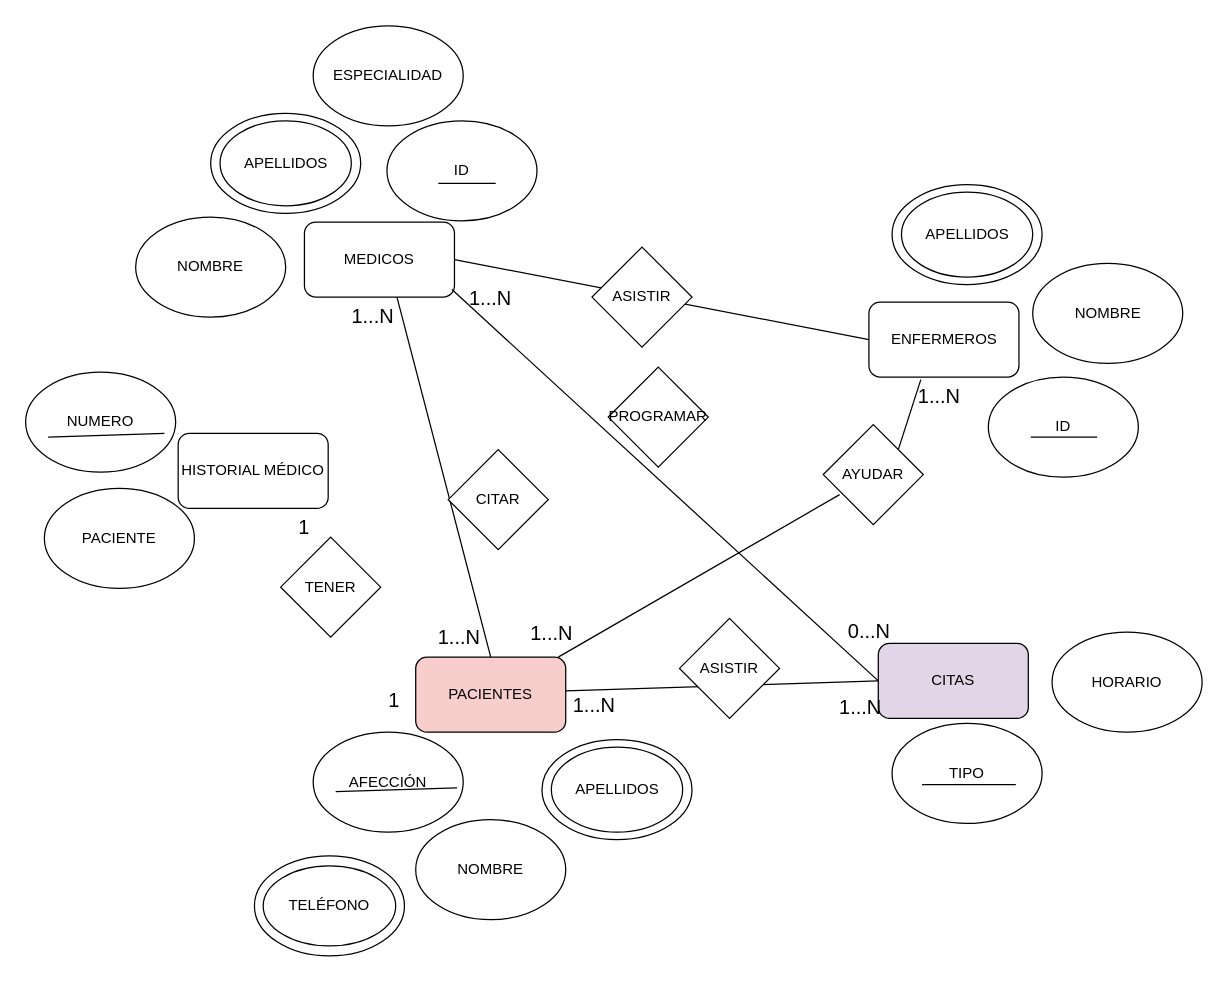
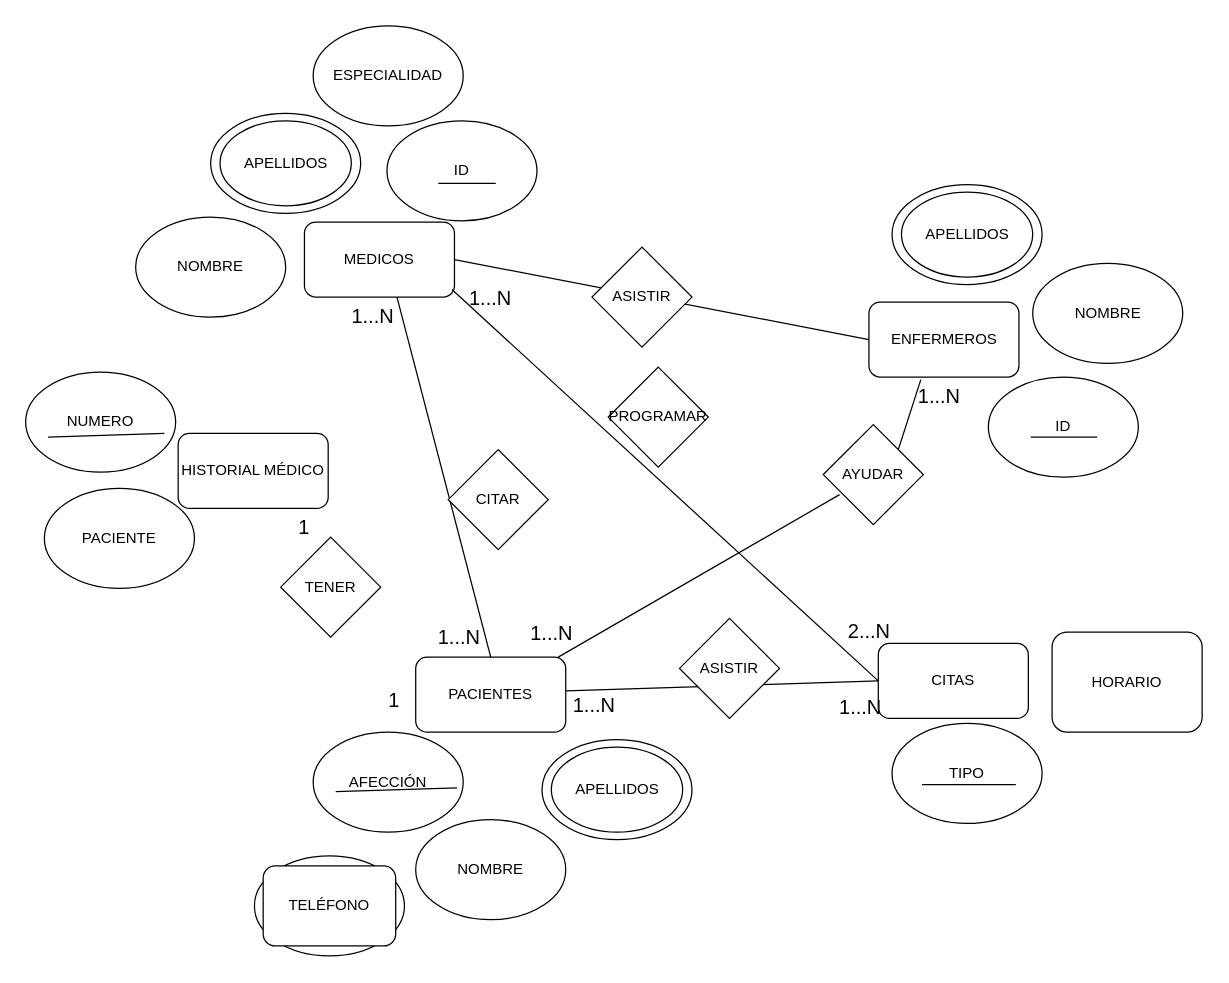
(869, 631) -> (869, 631)
(953, 681) -> (953, 681)
(1127, 682) -> (1127, 682)
(491, 694) -> (491, 694)
(329, 906) -> (329, 906)
